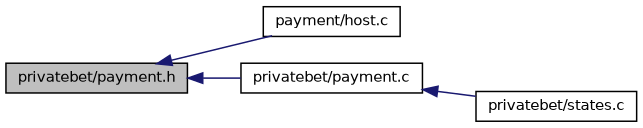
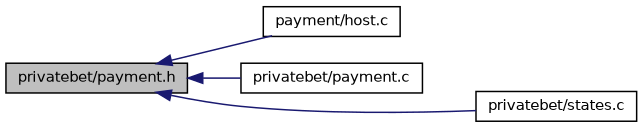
(457, 94) -> (323, 111)
